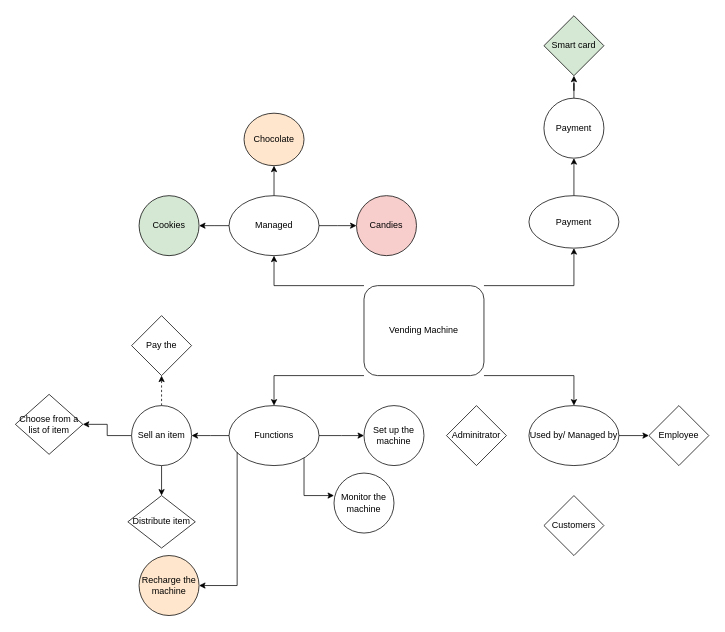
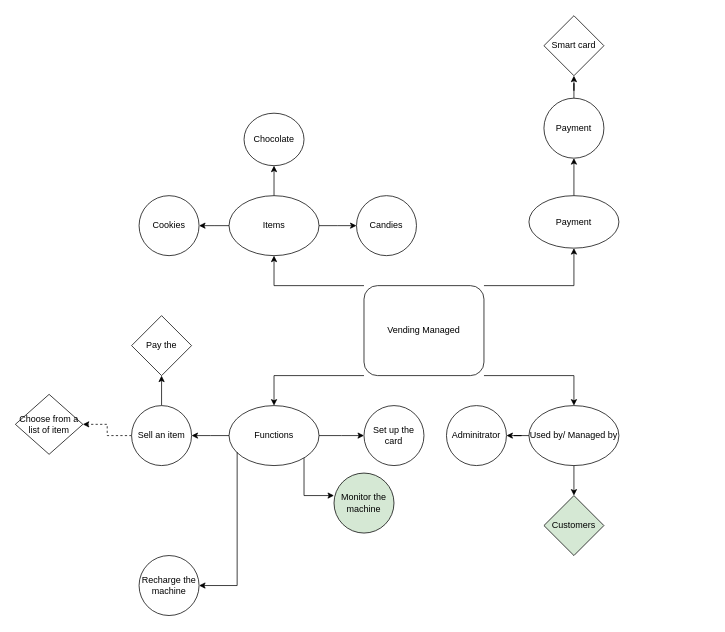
(574, 45) -> (574, 45)
(274, 139) -> (274, 139)
(169, 225) -> (169, 225)
(274, 225) -> (274, 225)
(387, 225) -> (387, 225)
(424, 330) -> (424, 330)
(162, 393) -> (162, 393)
(107, 431) -> (107, 431)
(394, 435) -> (394, 435)
(477, 435) -> (477, 435)
none -> (515, 435)
(631, 435) -> none
(679, 435) -> none
(162, 477) -> none
none -> (574, 489)
(364, 503) -> (364, 503)
(162, 522) -> none
(574, 525) -> (574, 525)
(169, 585) -> (169, 585)
